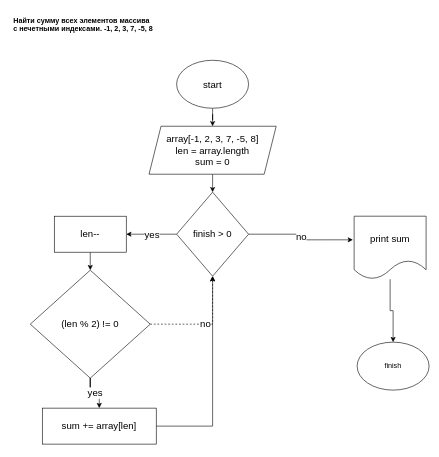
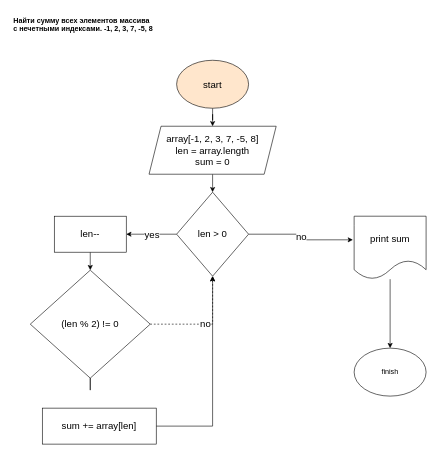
(213, 84) -> (213, 84)
(213, 234) -> (213, 234)
(393, 366) -> (390, 372)
(99, 393) -> none
